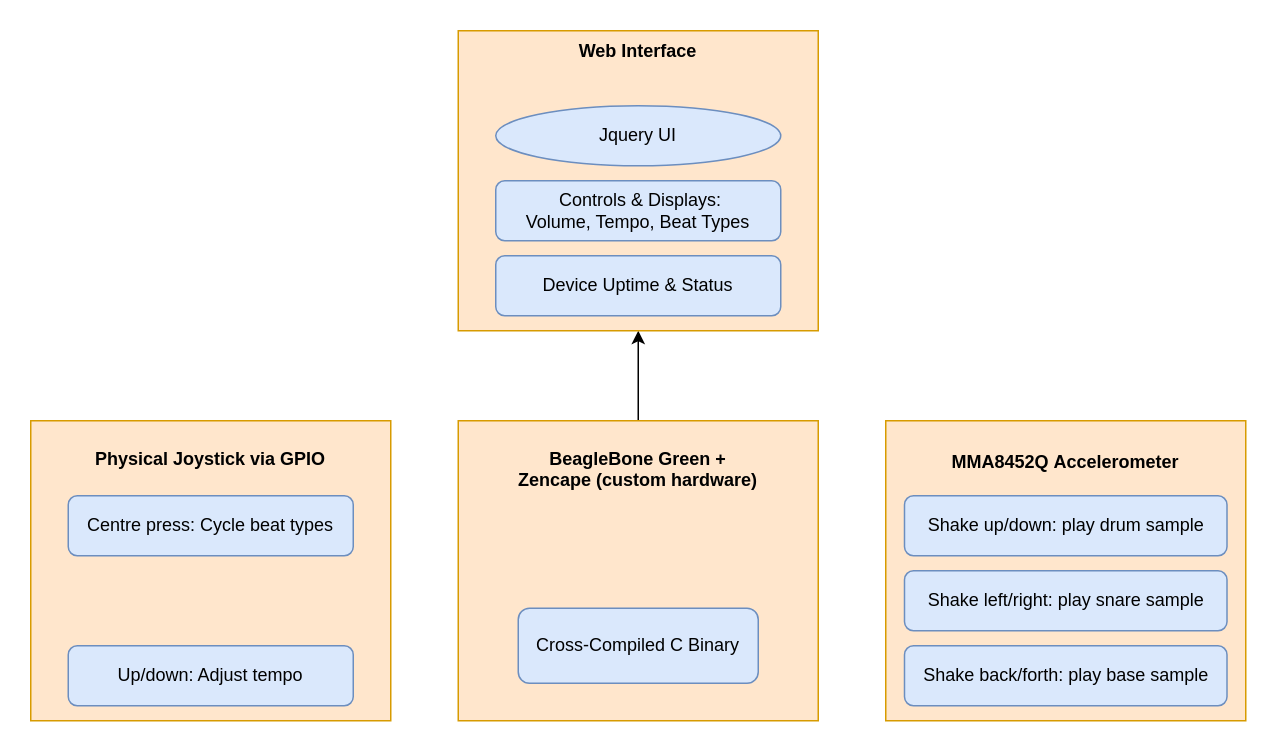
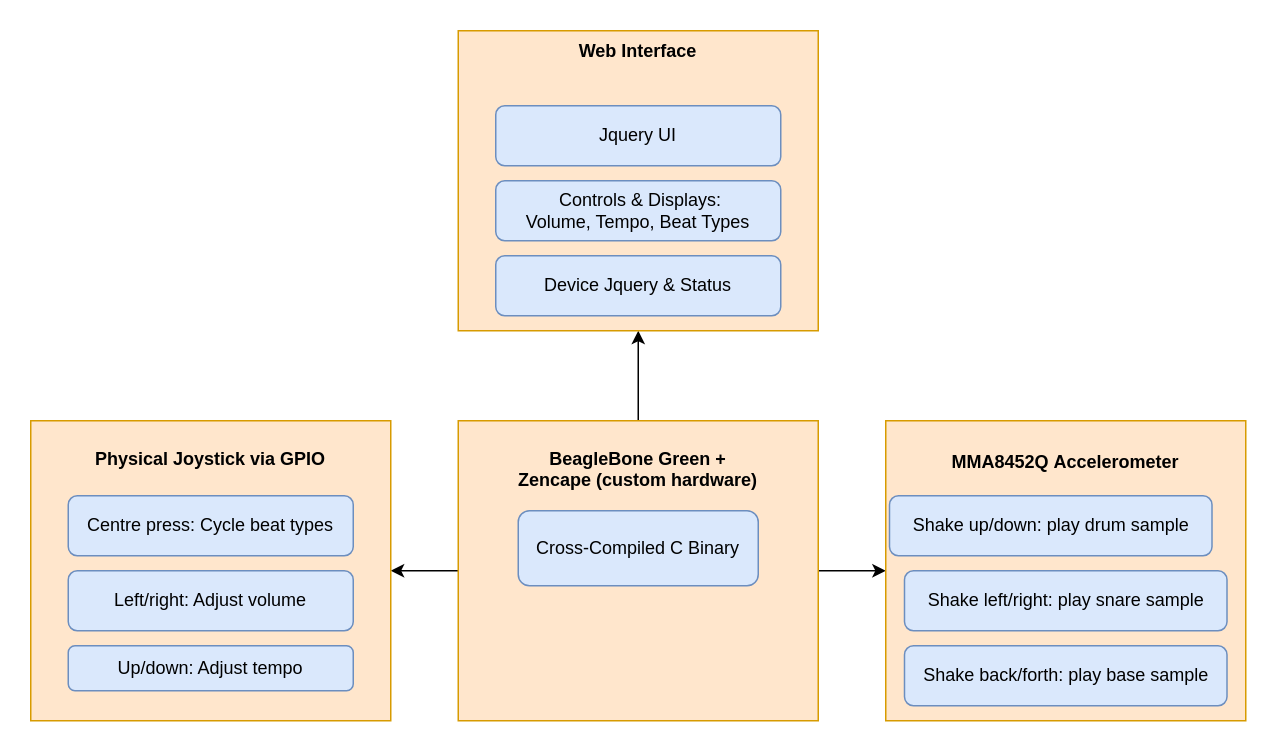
(638, 136) -> (638, 136)
(638, 286) -> (638, 286)
(1066, 526) -> (1051, 526)
none -> (430, 571)
none -> (847, 571)
none -> (211, 601)
(638, 646) -> (638, 548)
(211, 676) -> (211, 668)
